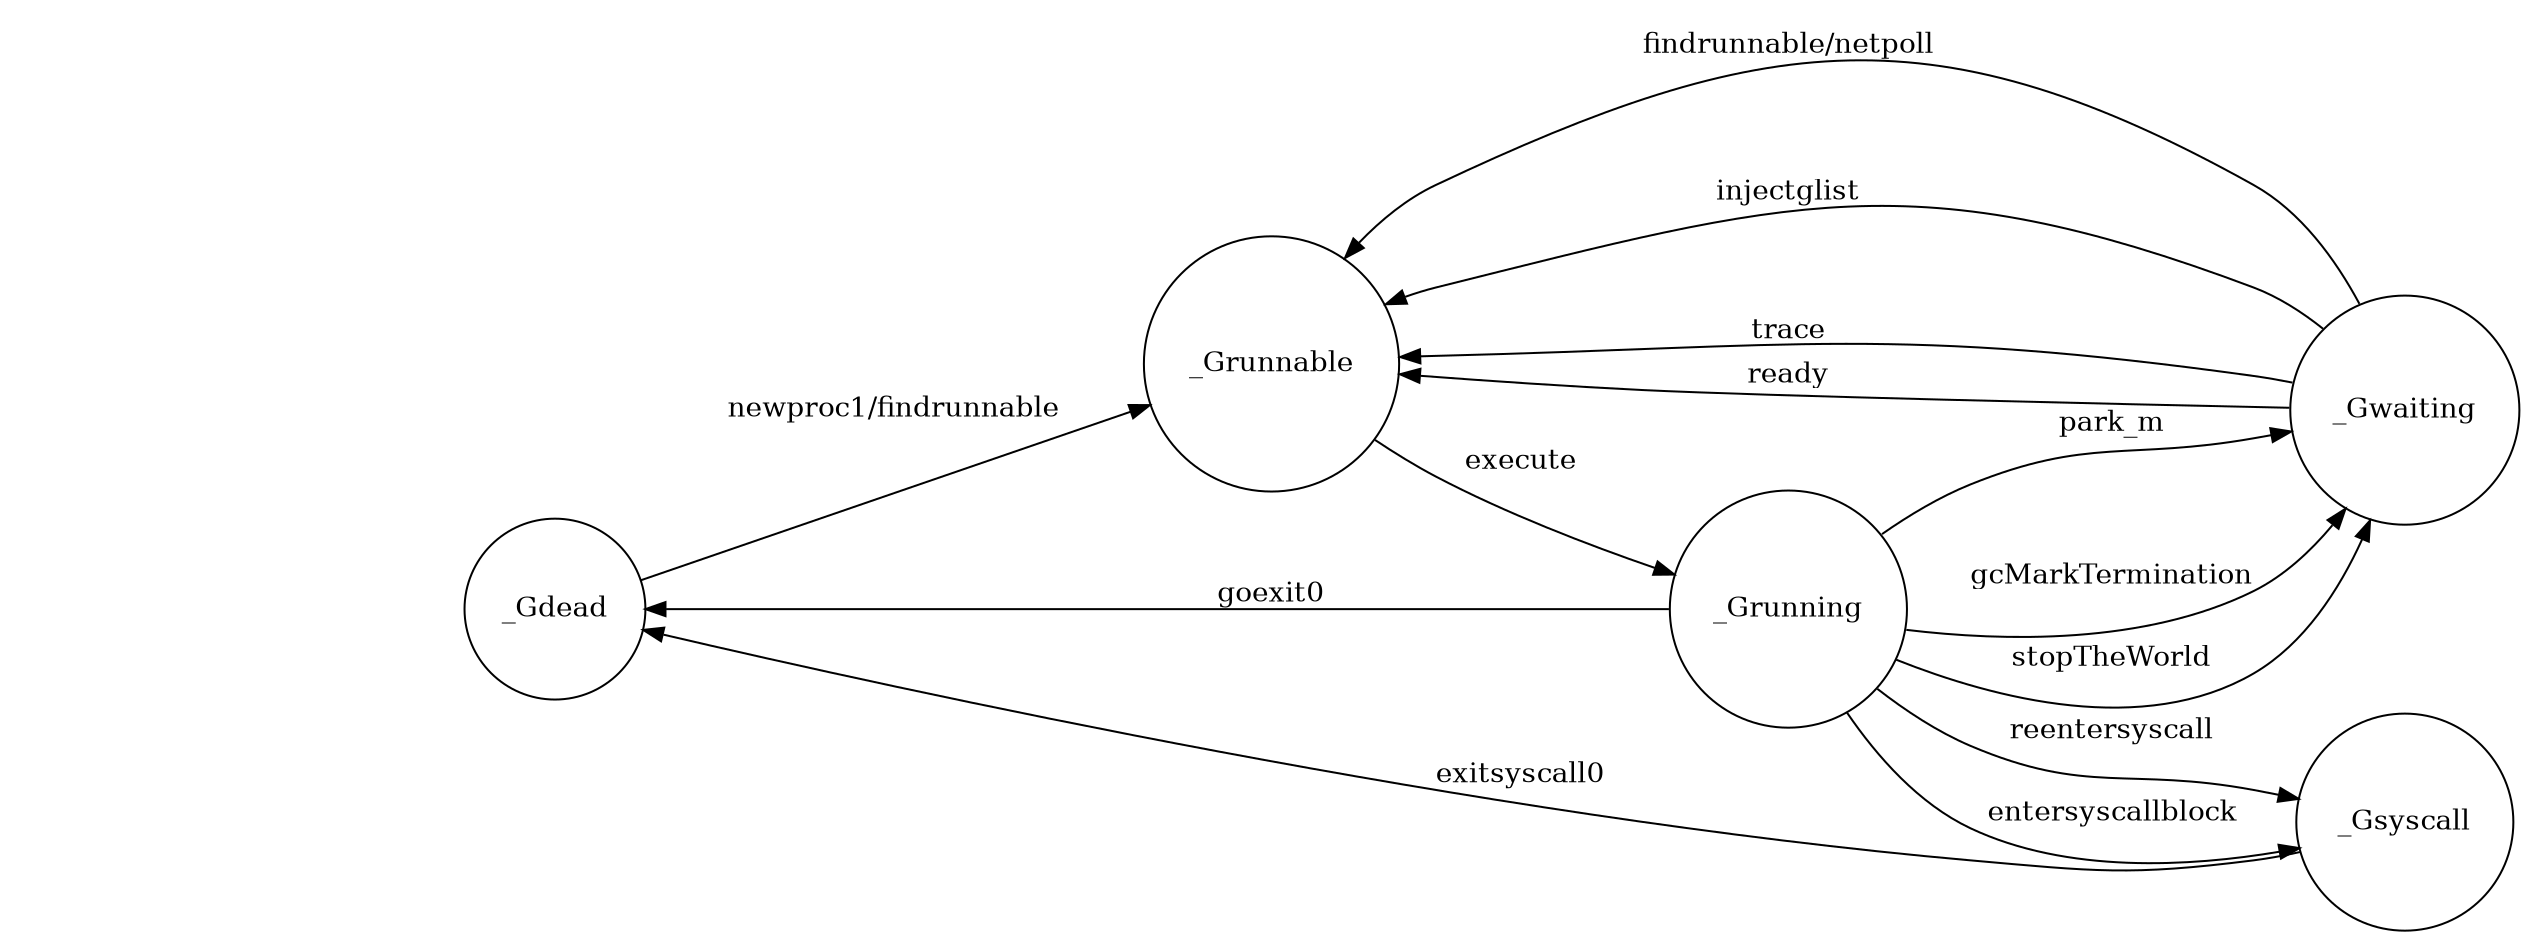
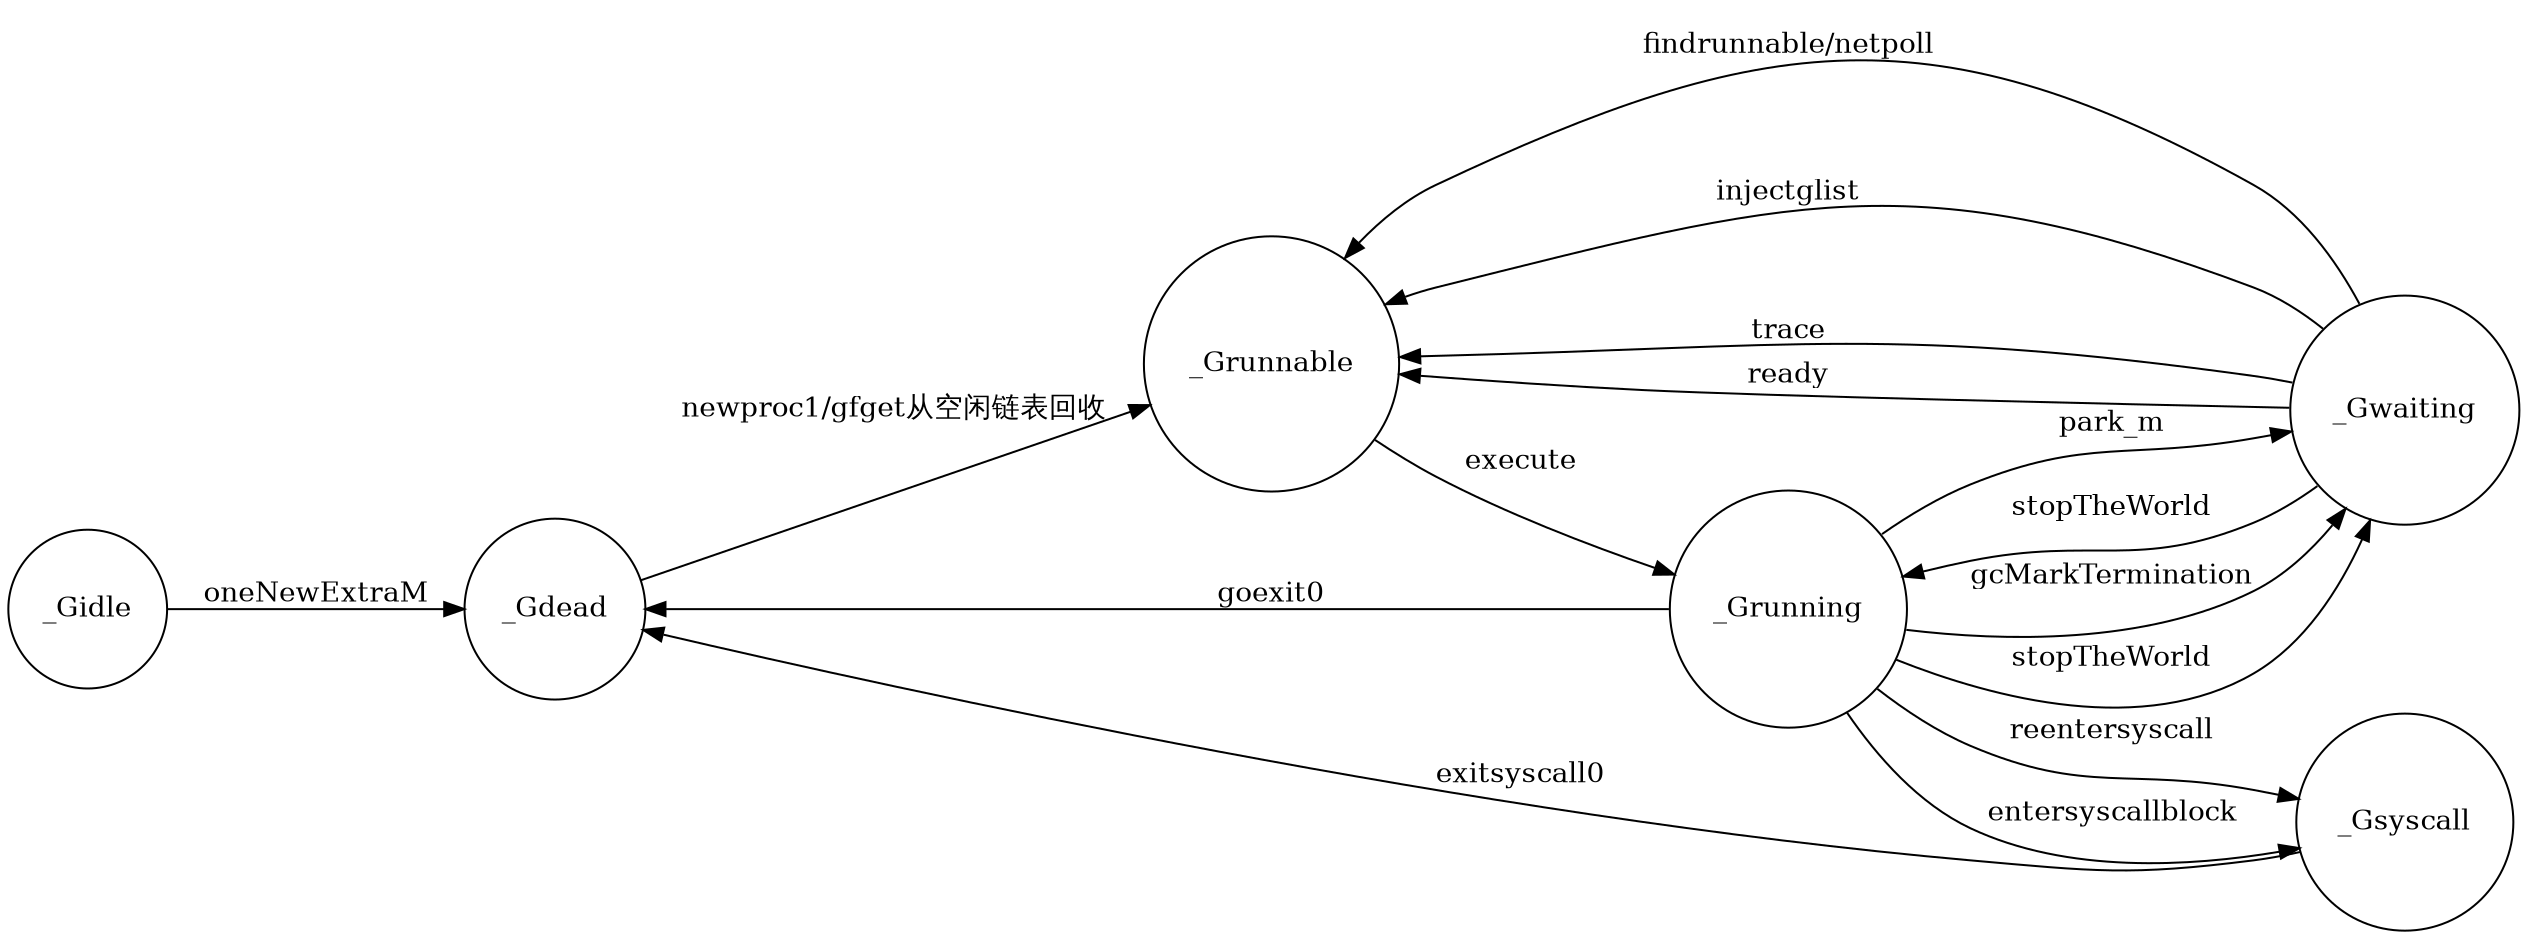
(894, 409) -> (894, 409)
none -> (2126, 550)
none -> (88, 609)
